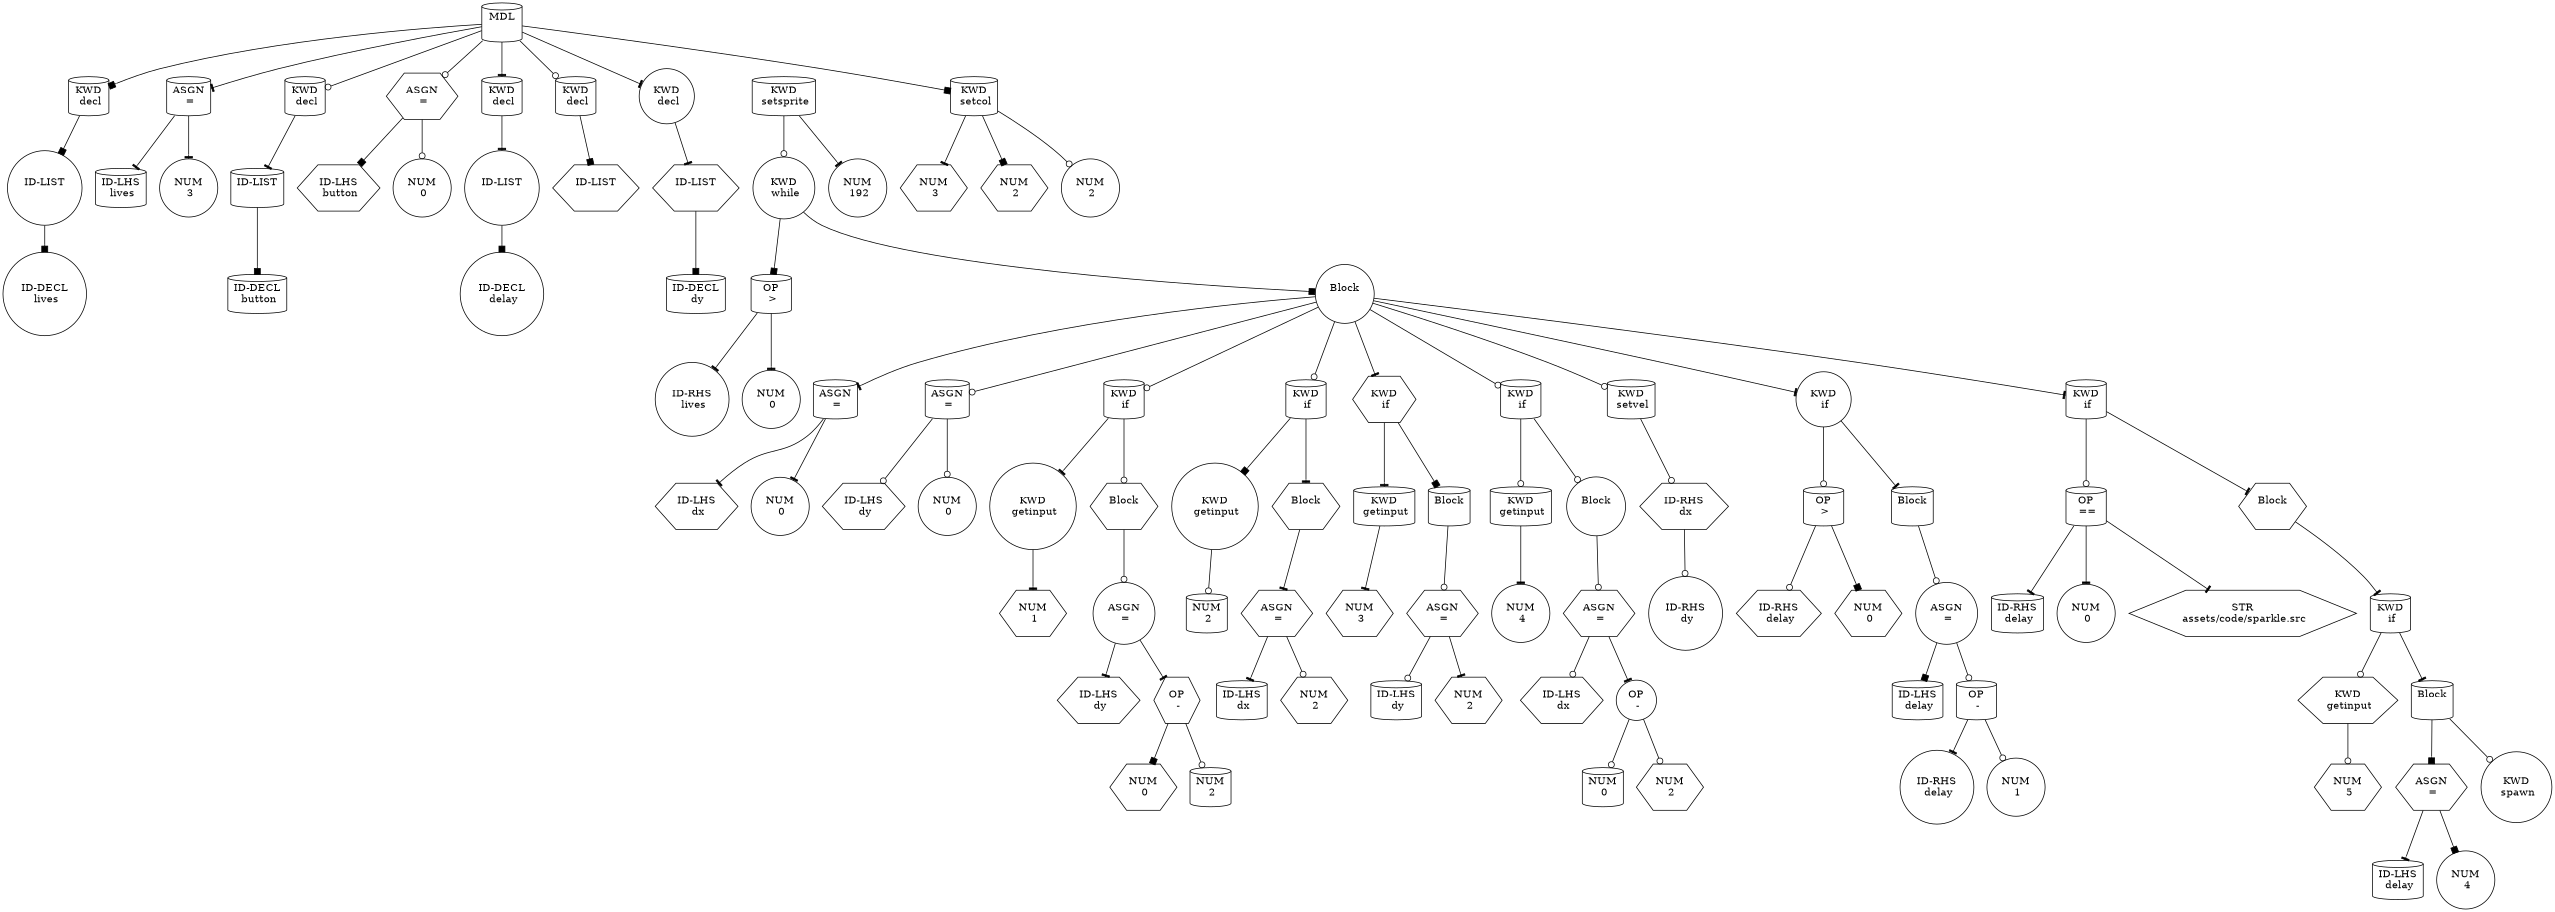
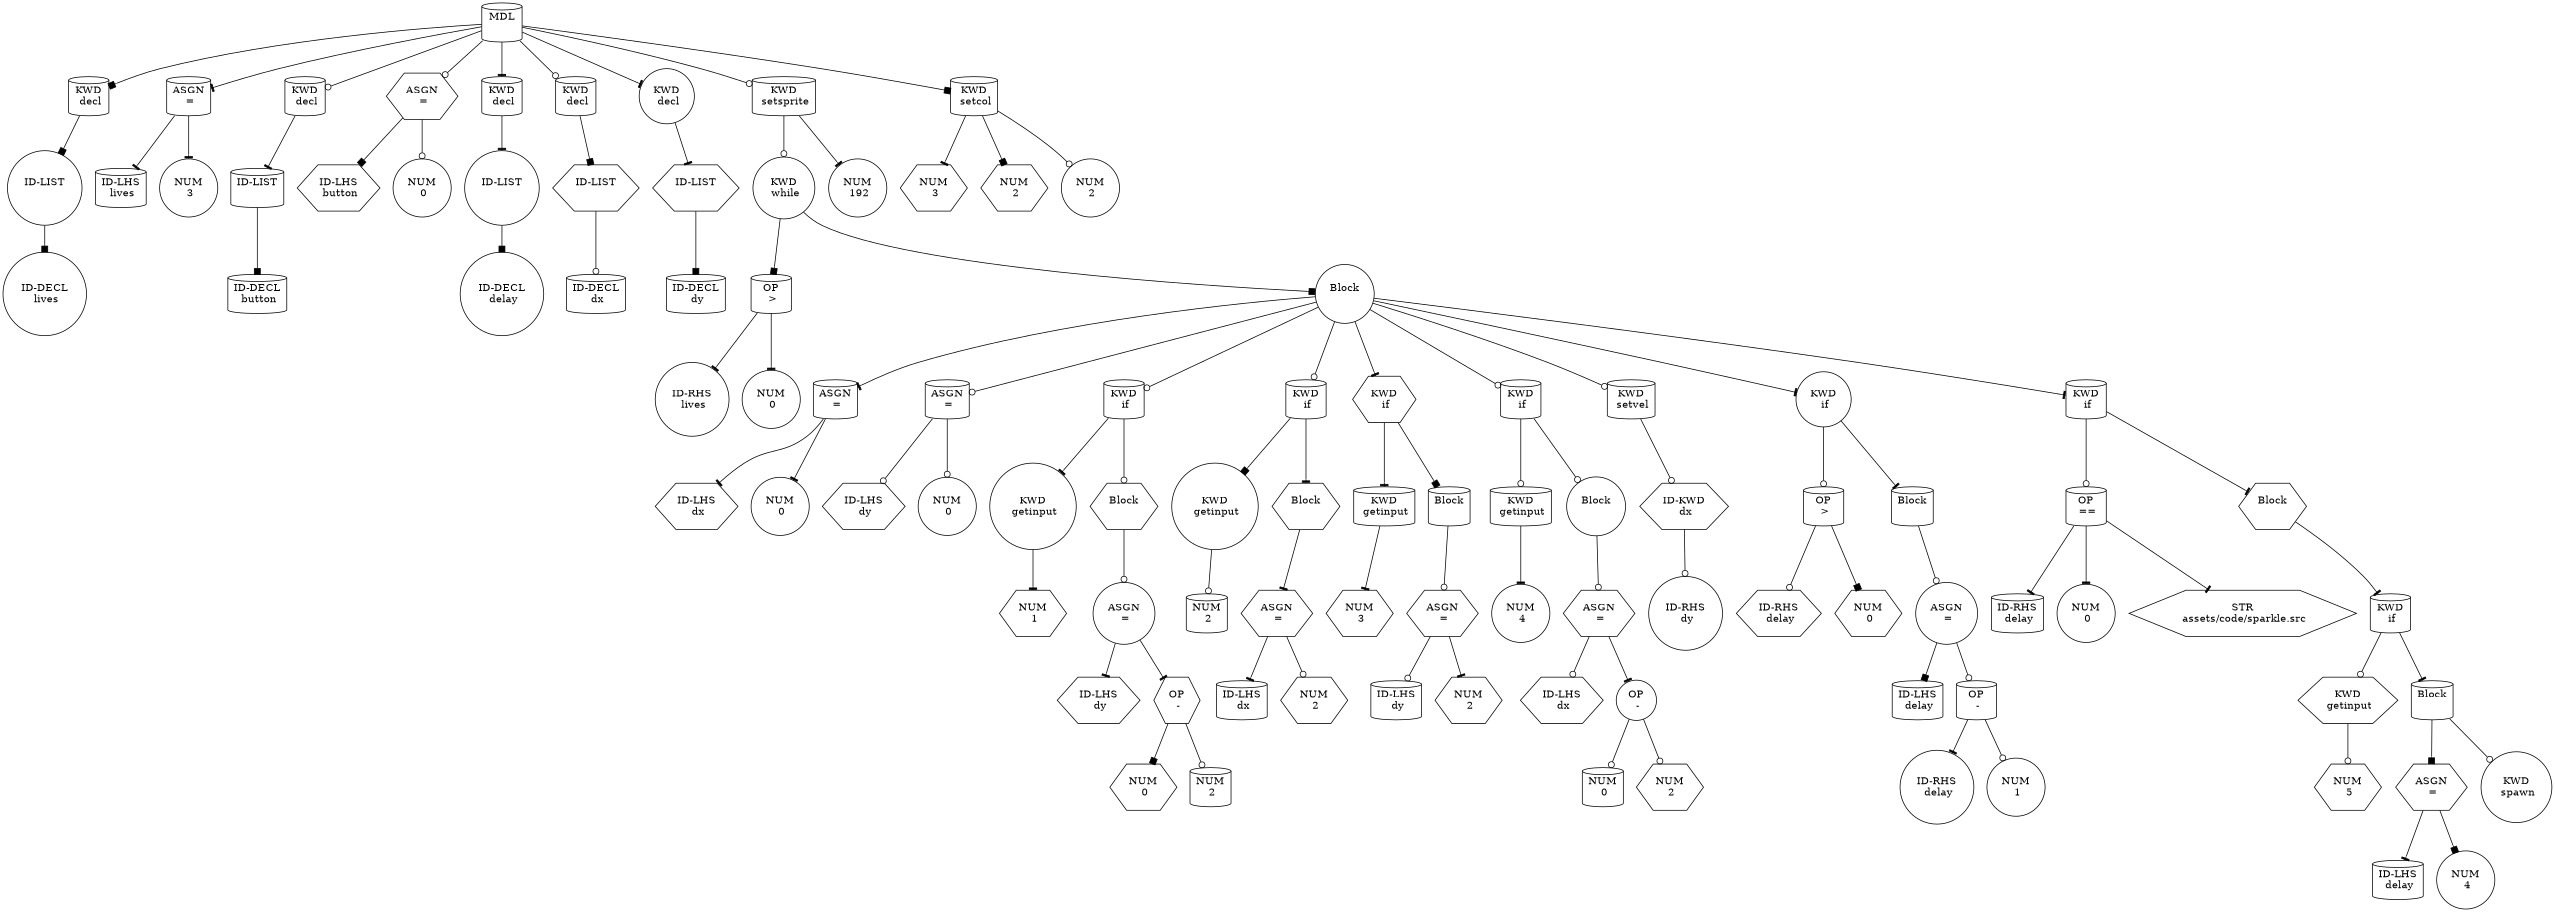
none -> (635, 52)
none -> (596, 294)
(1684, 506) -> (1684, 506)
